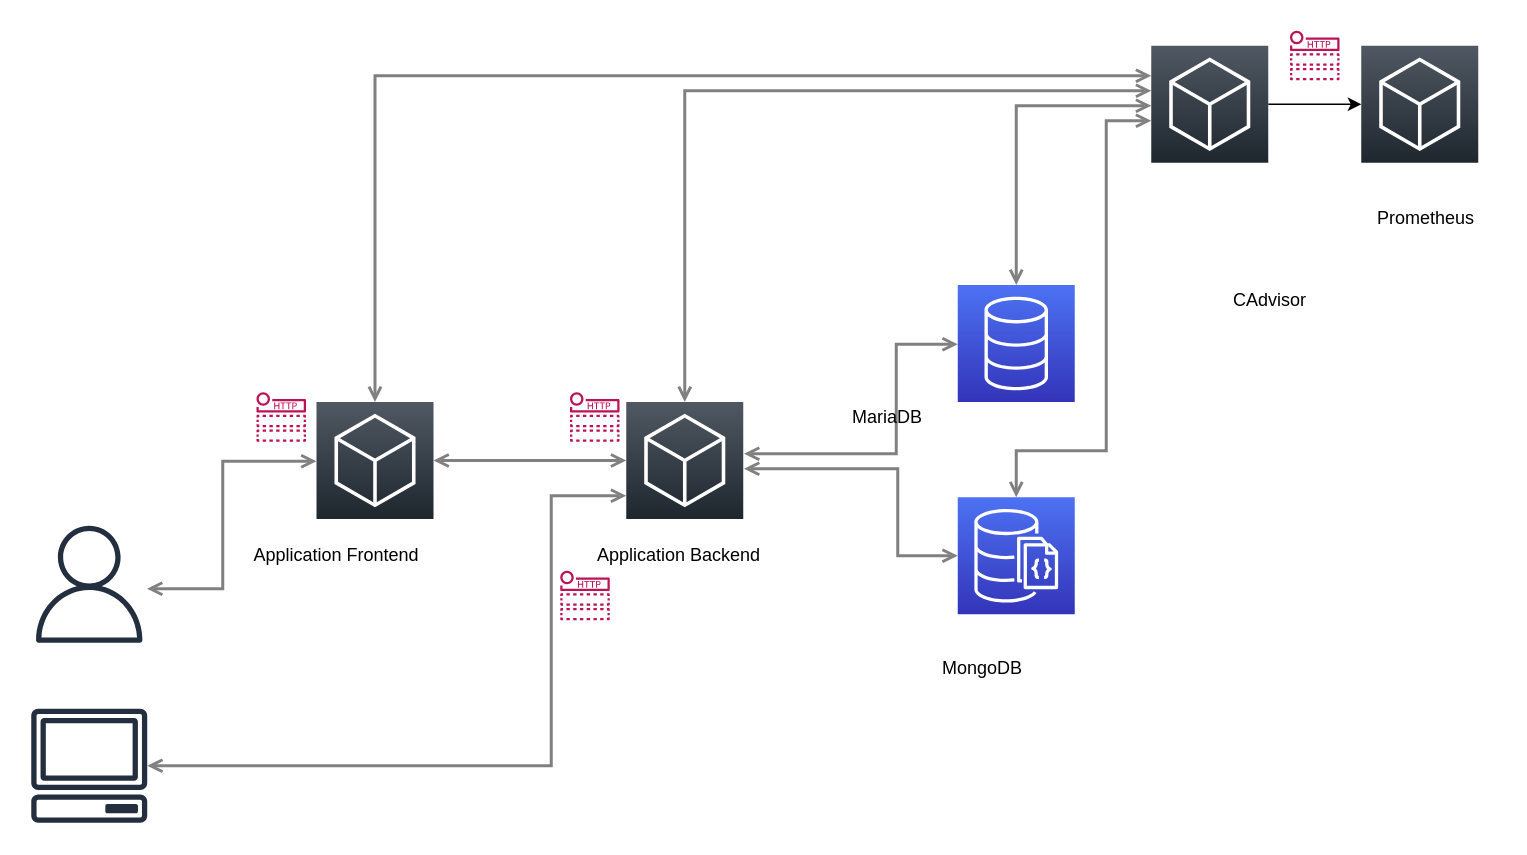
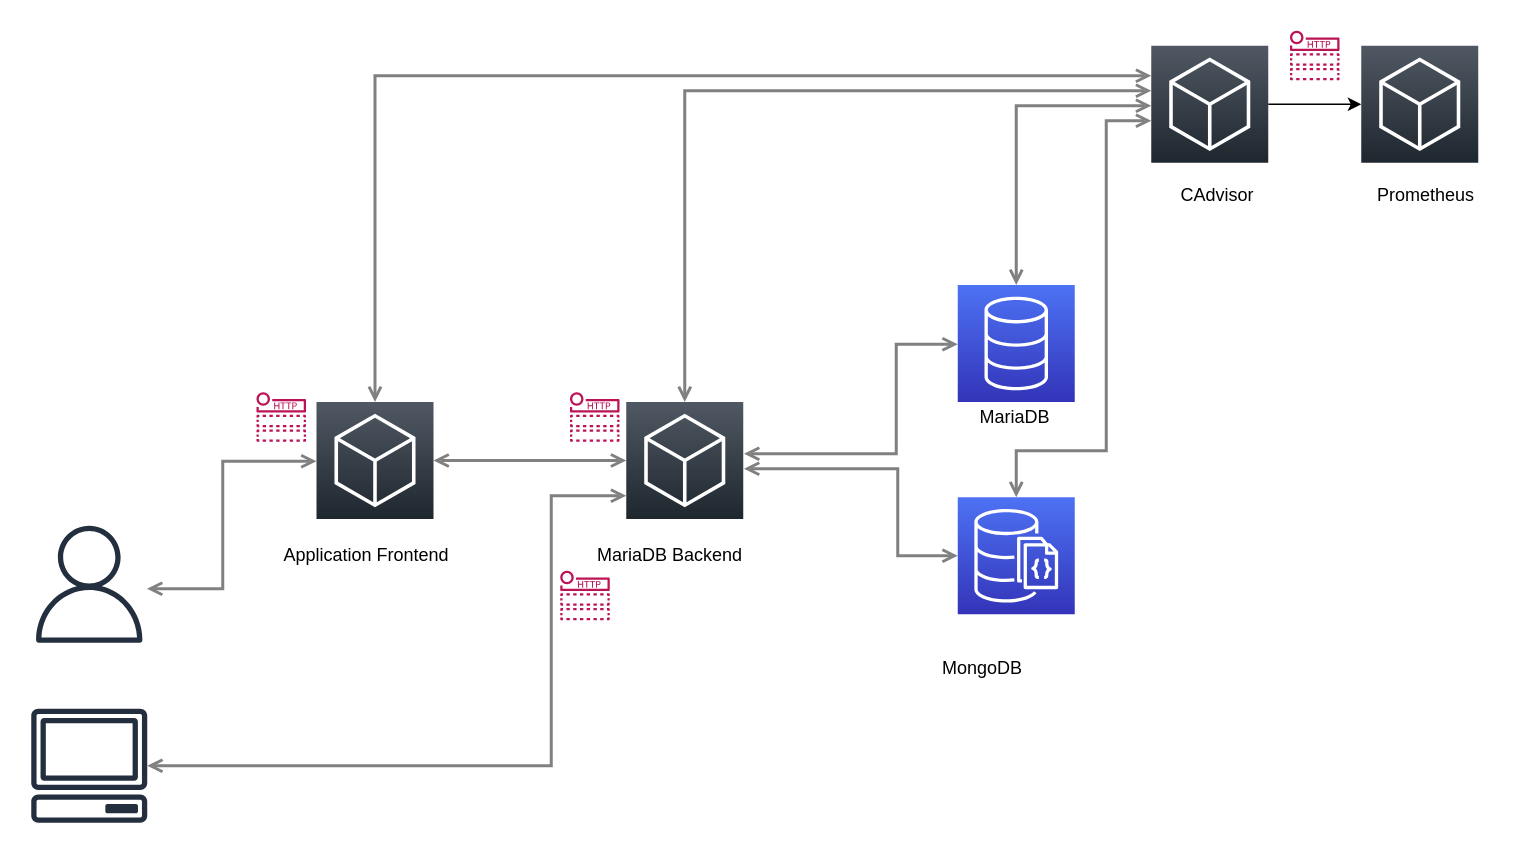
(1435, 218) -> (1435, 196)
(1276, 301) -> (1223, 196)
(895, 417) -> (1022, 417)
(349, 556) -> (379, 556)
(684, 556) -> (669, 556)
